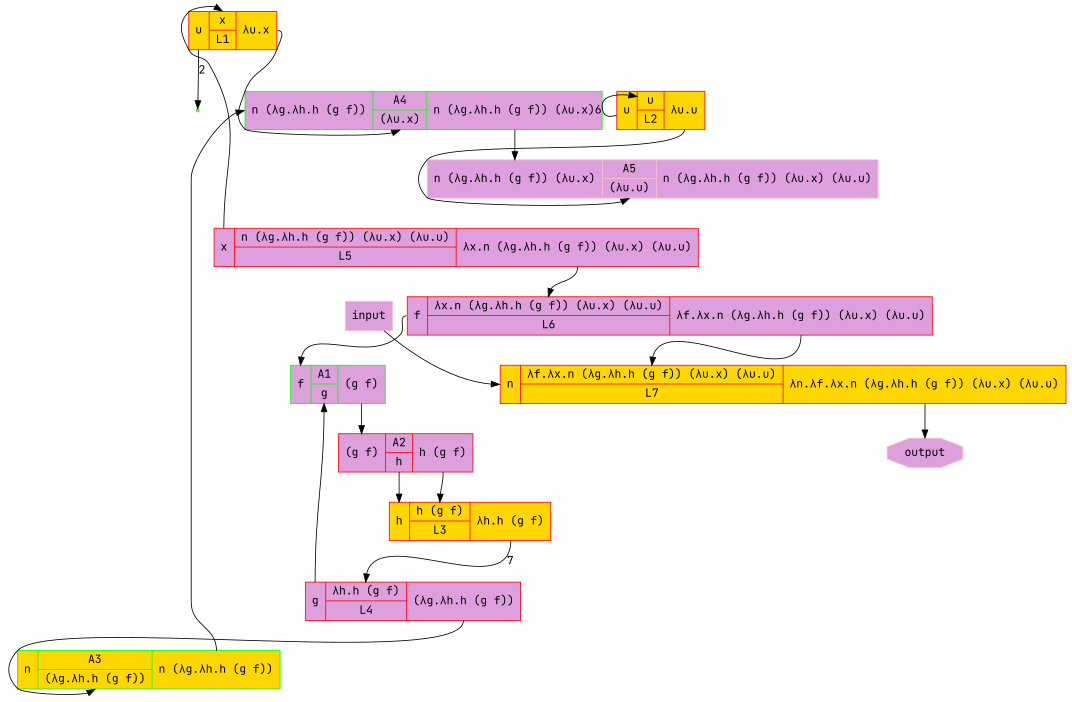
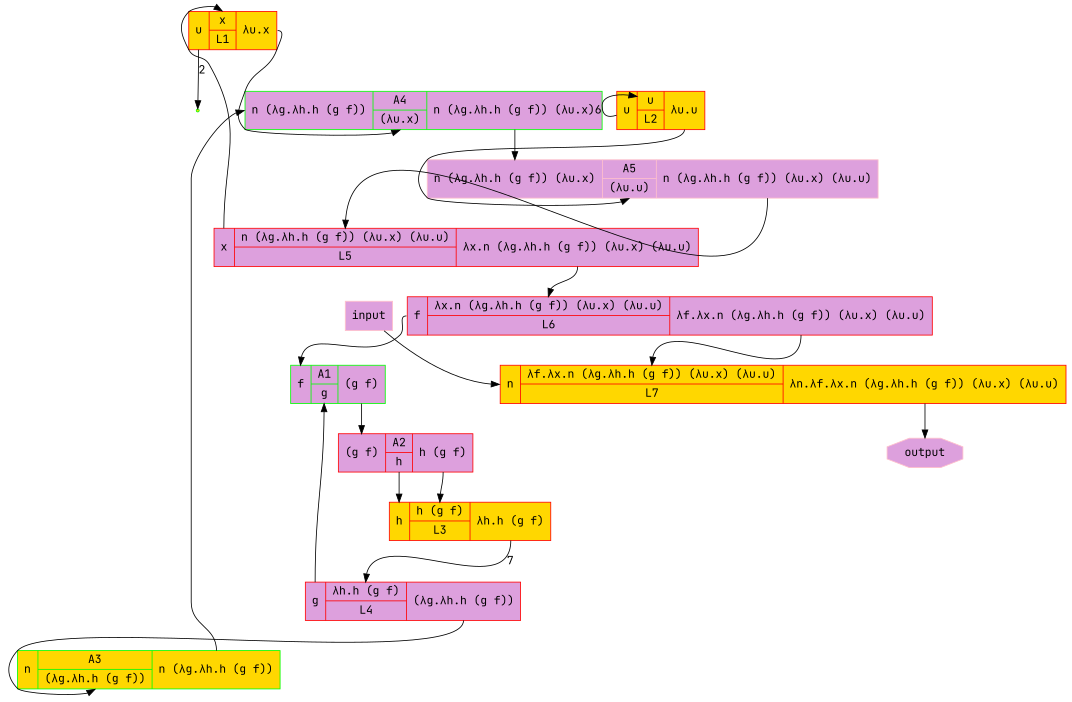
none -> (560, 215)
